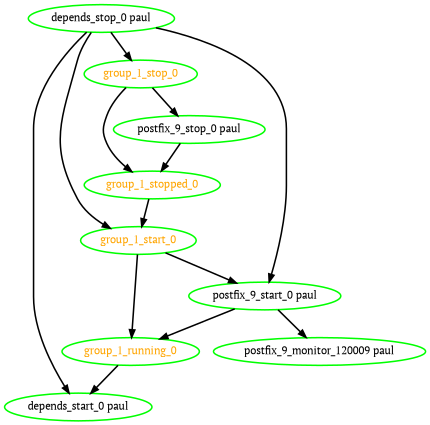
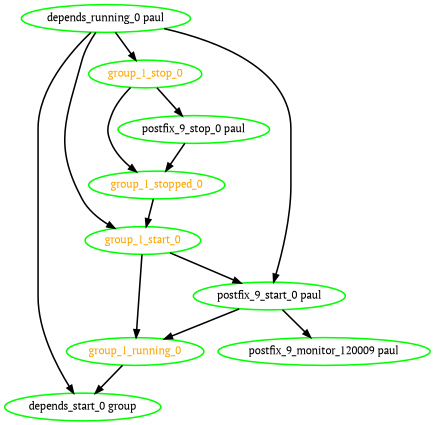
(101, 18) -> (106, 18)
(78, 407) -> (83, 407)
